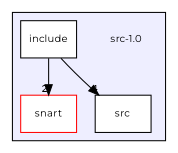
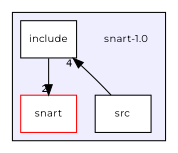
(126, 39) -> (126, 39)
(76, 73) -> (96, 80)
